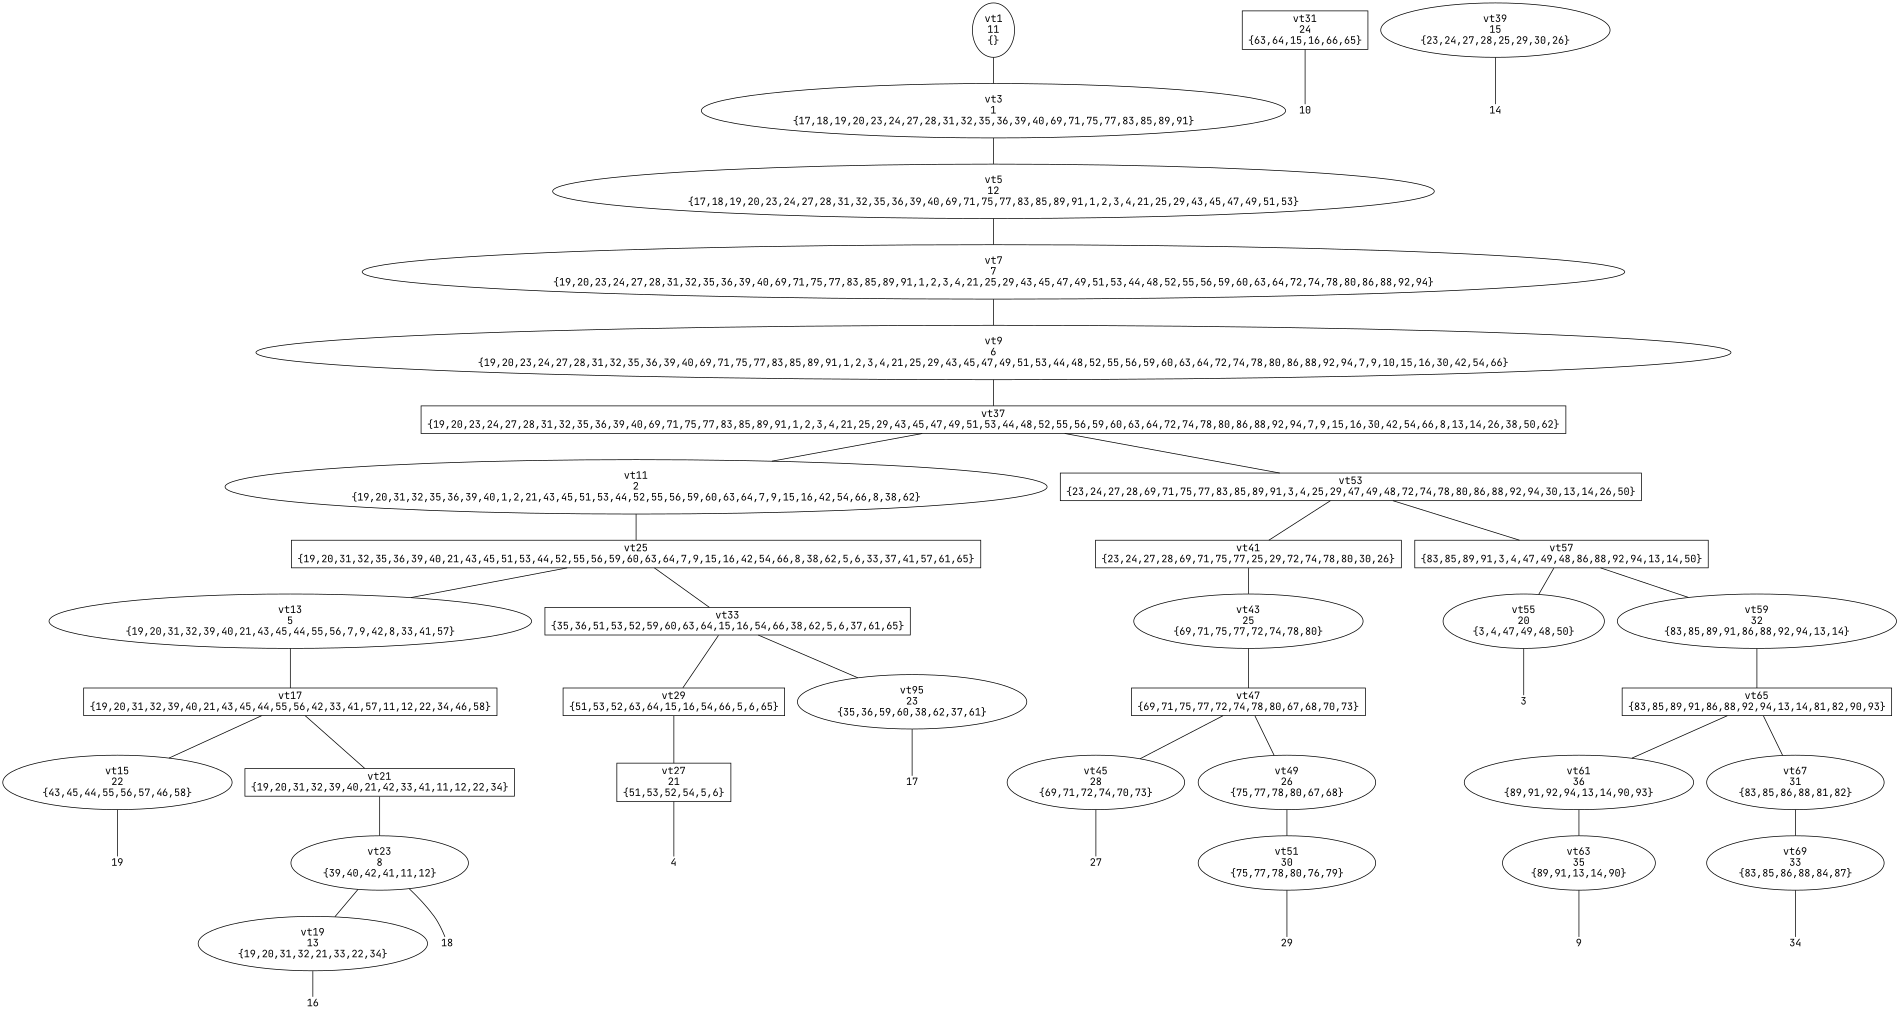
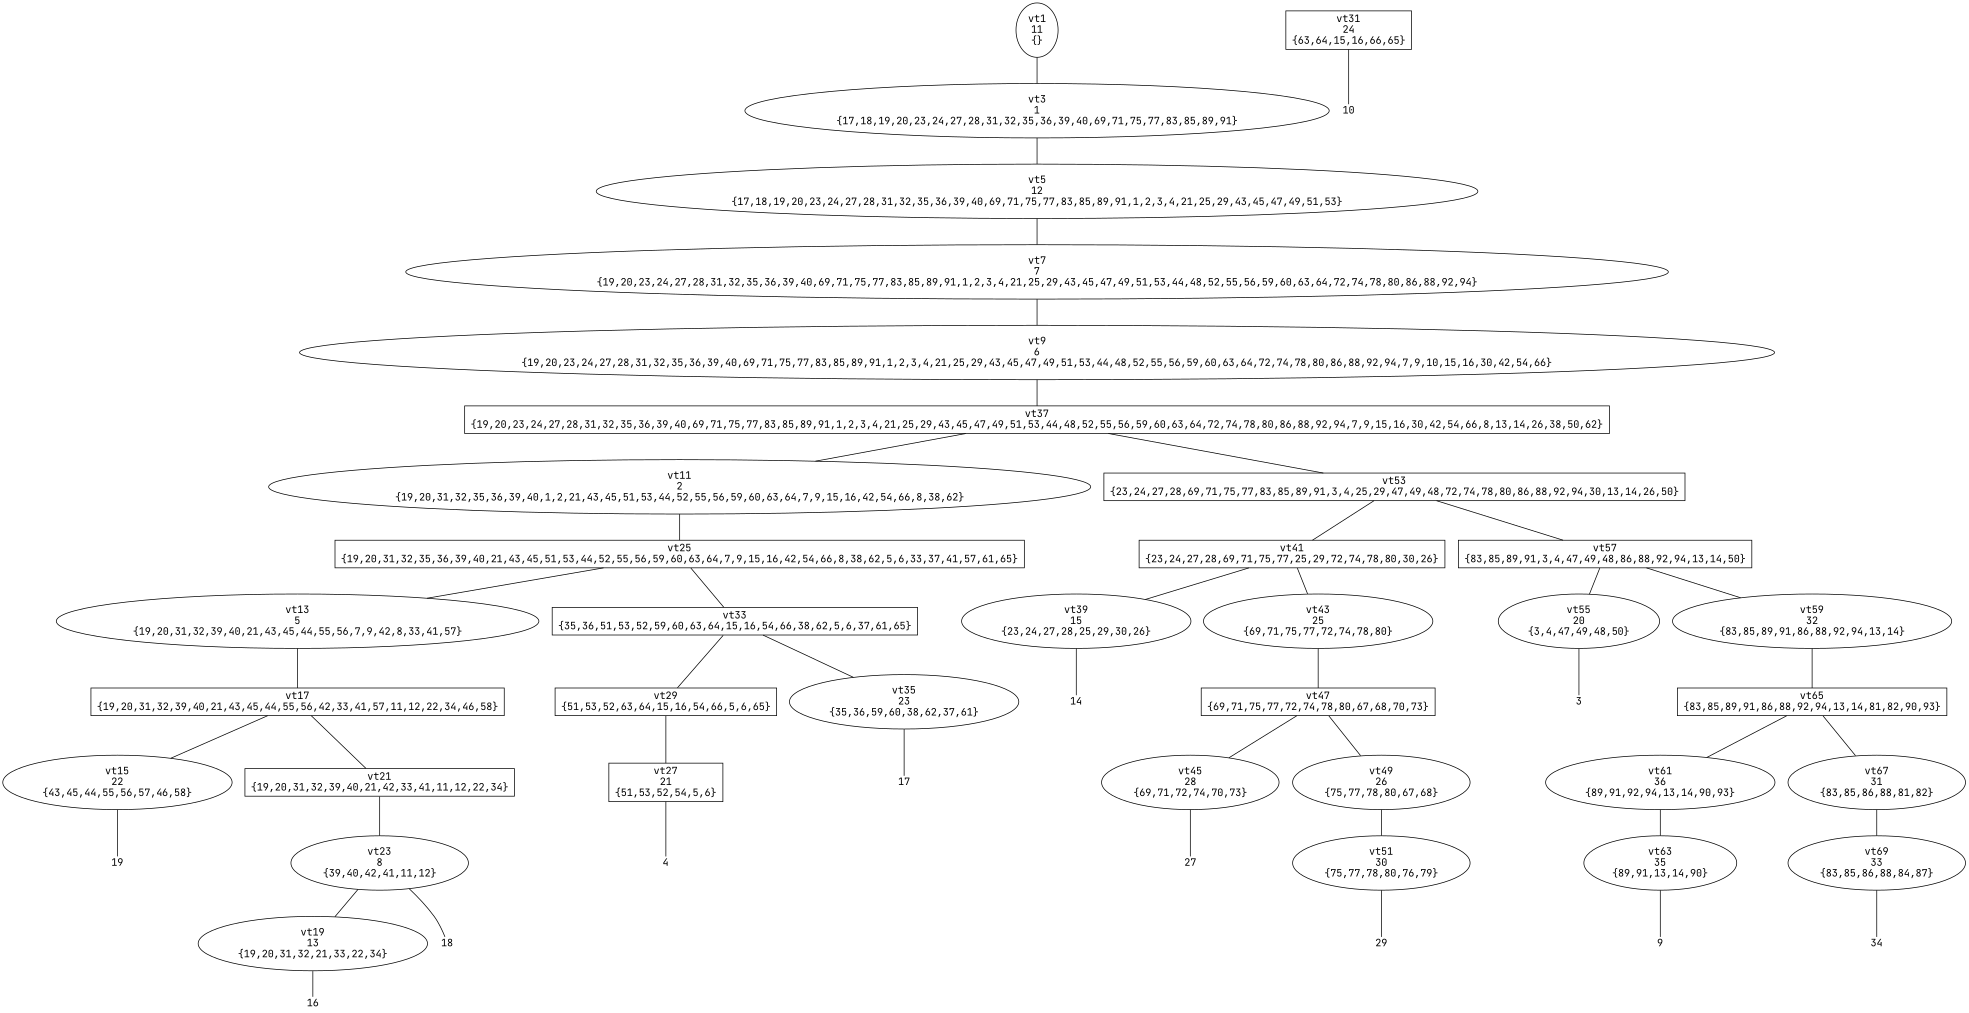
none -> (1197, 584)
(912, 702) -> (904, 702)
